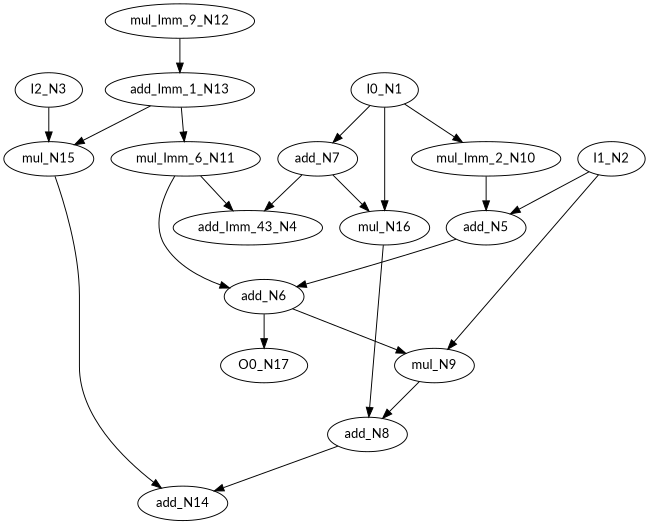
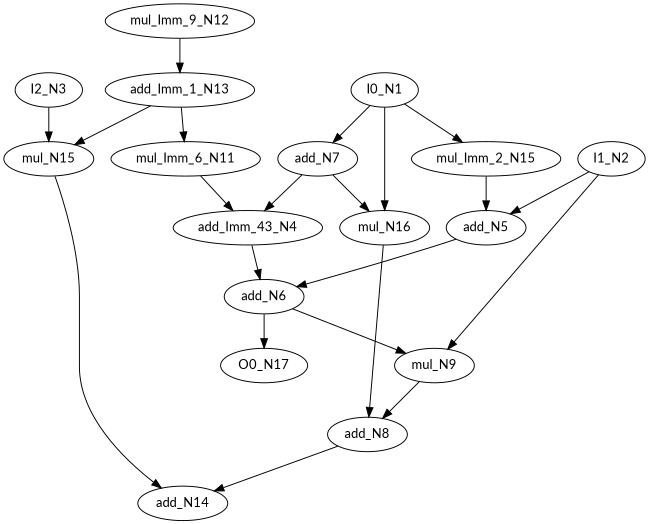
(486, 159) -> (486, 159)
(164, 243) -> (255, 258)
